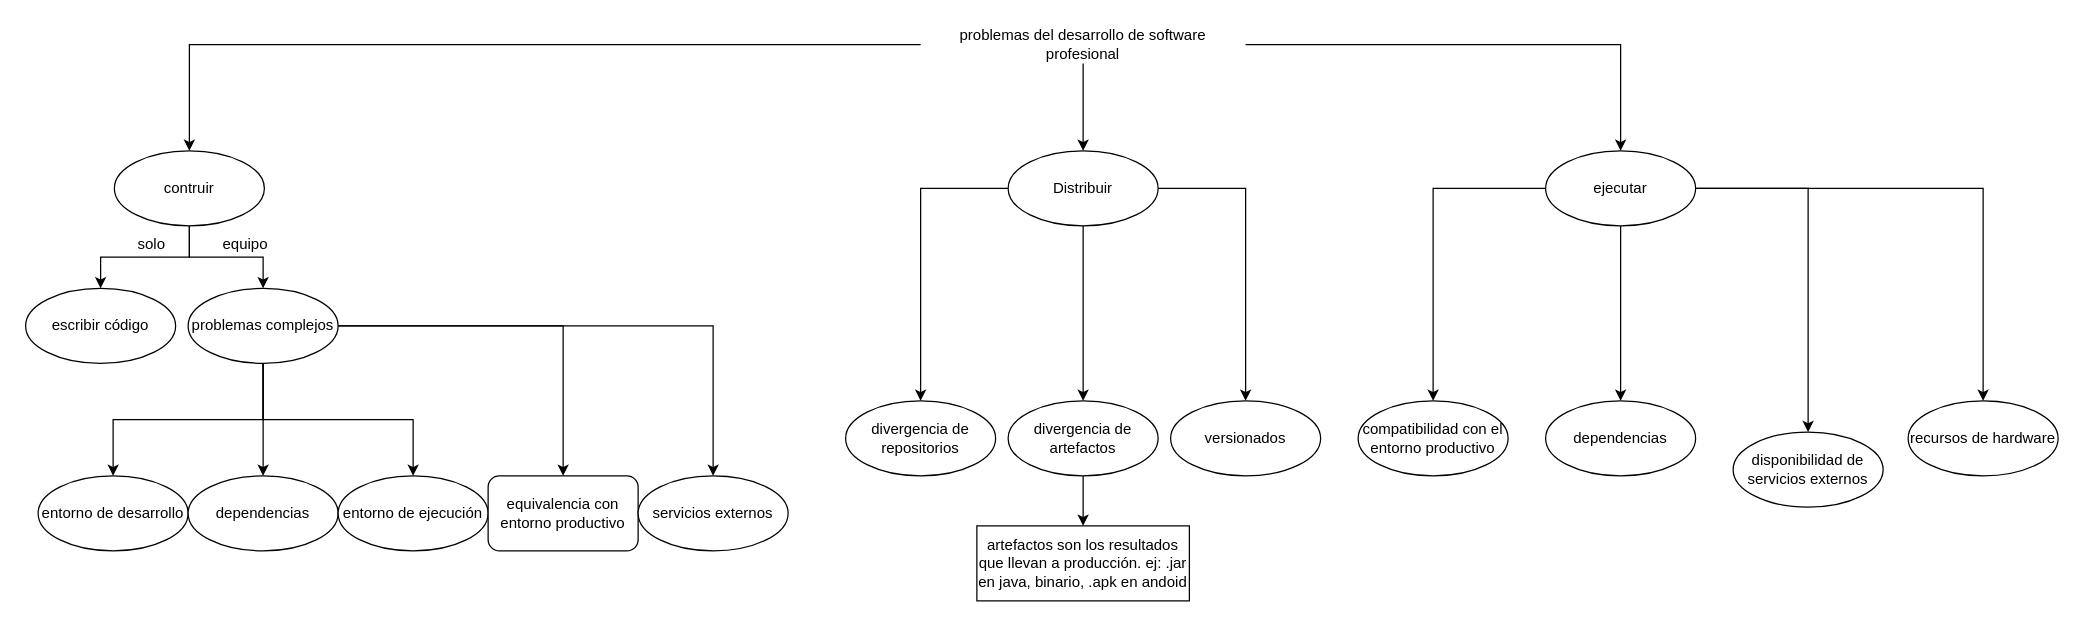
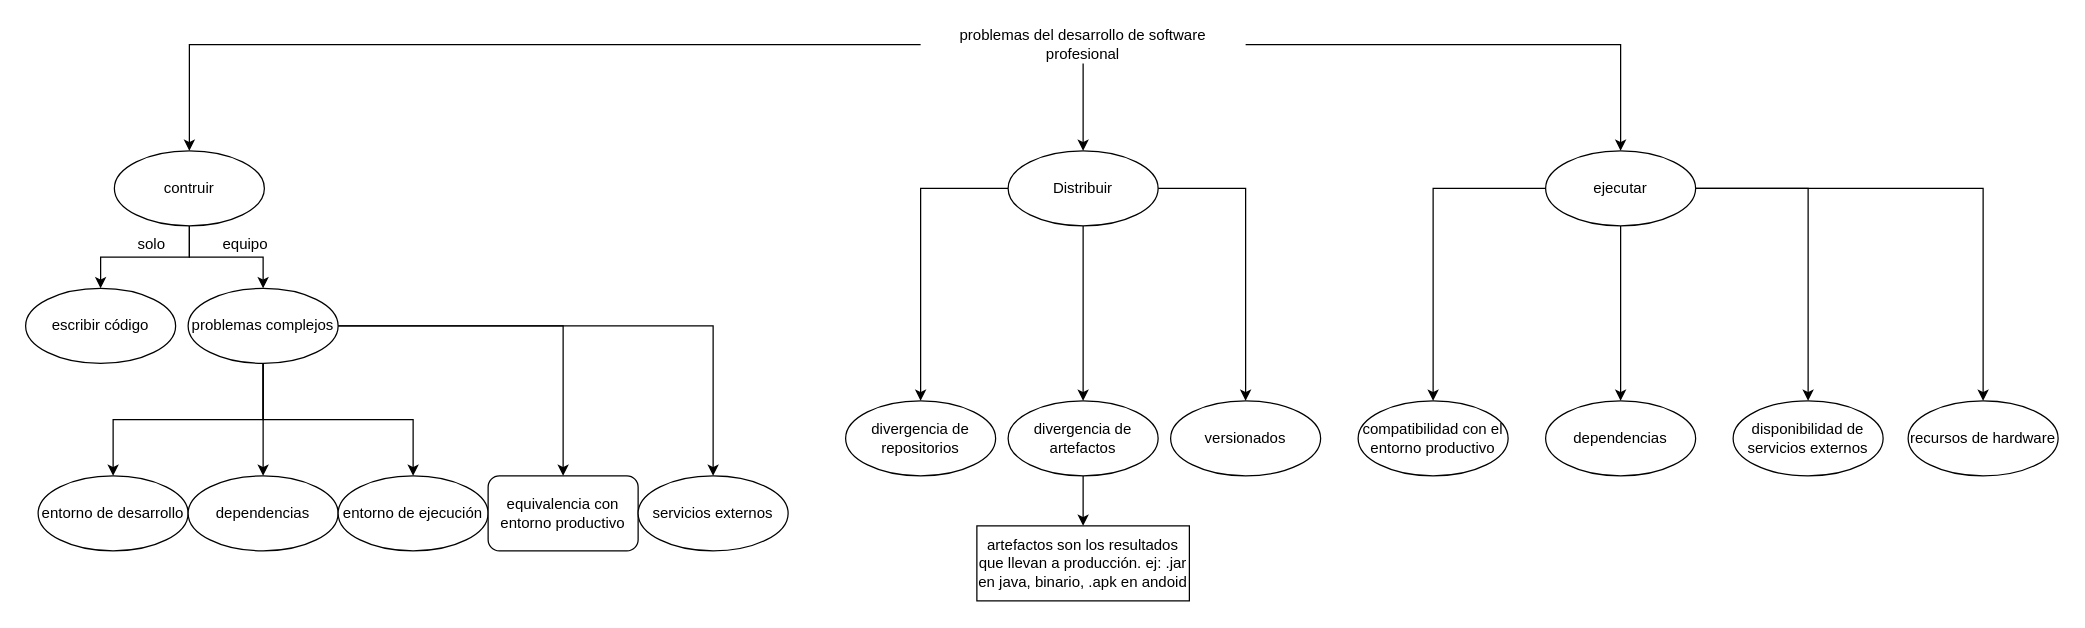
(1808, 469) -> (1808, 438)
